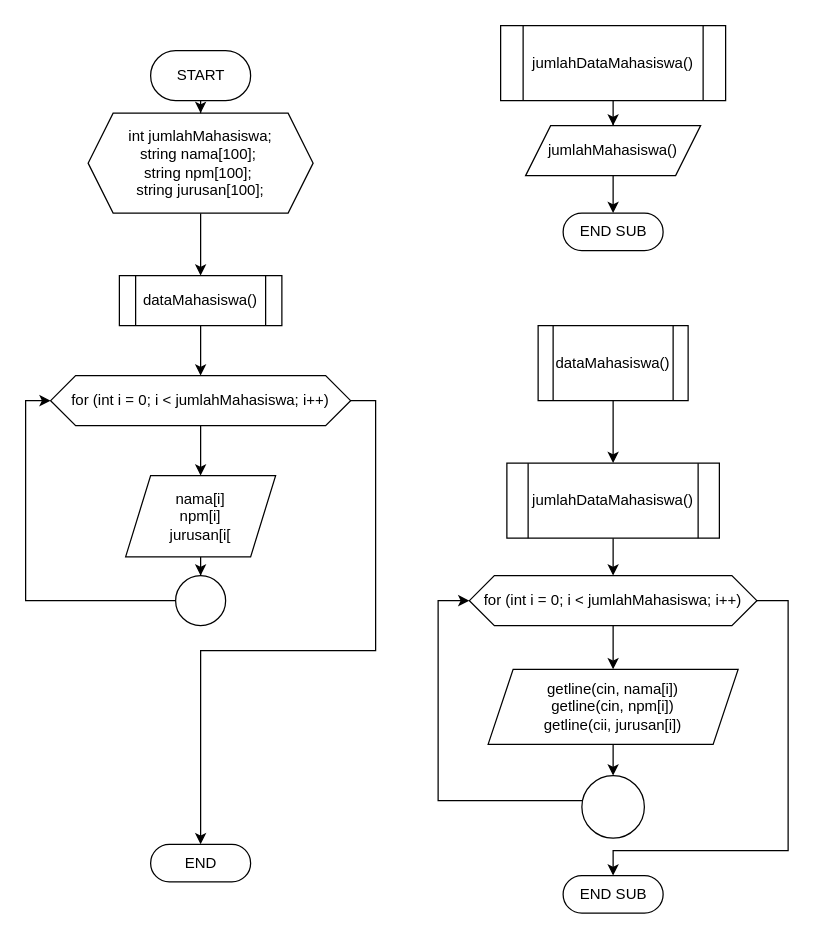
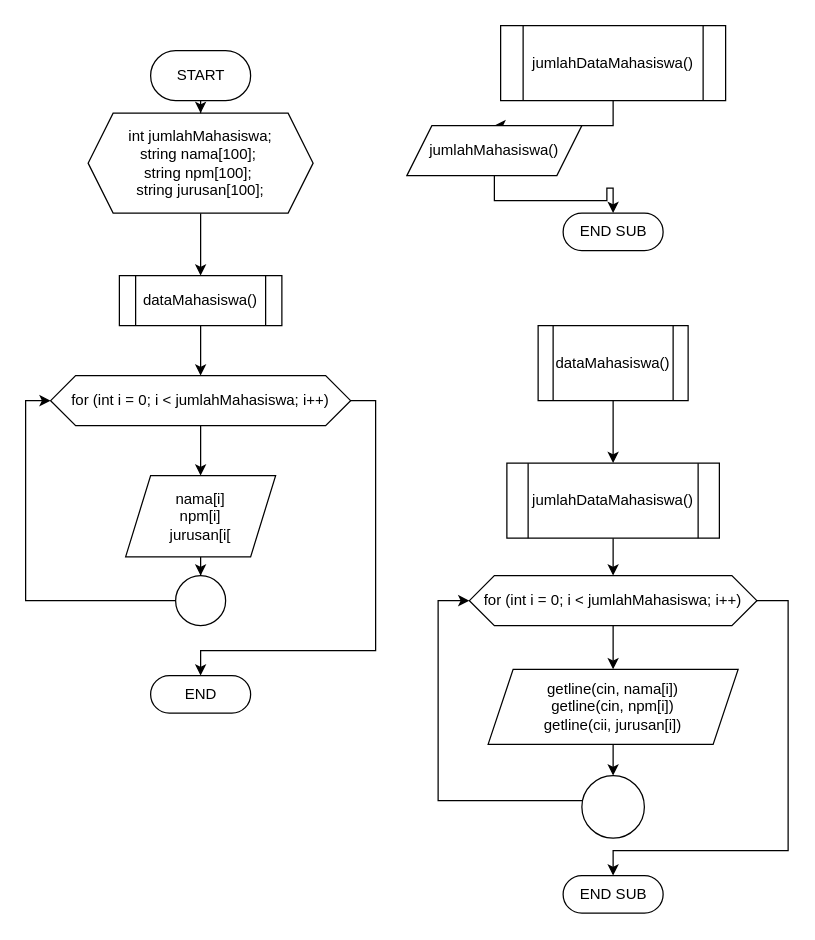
(613, 151) -> (494, 151)
(201, 863) -> (201, 694)
